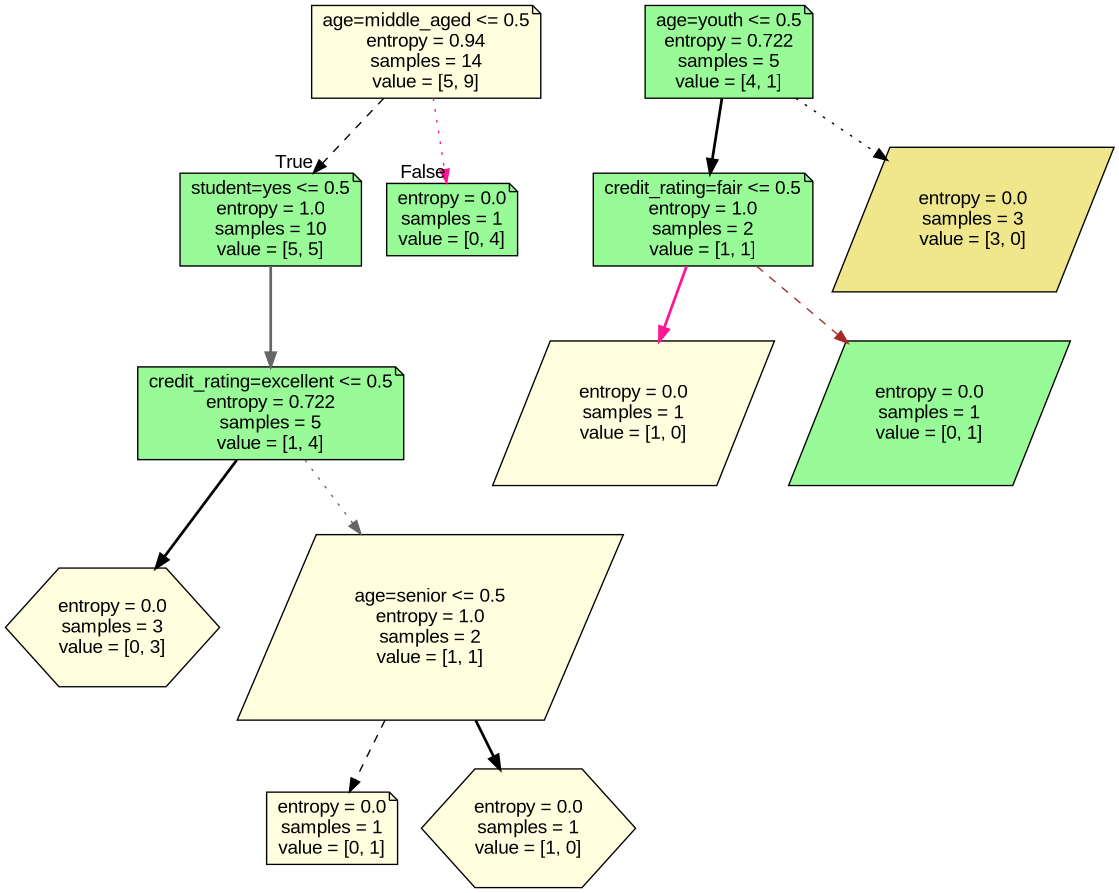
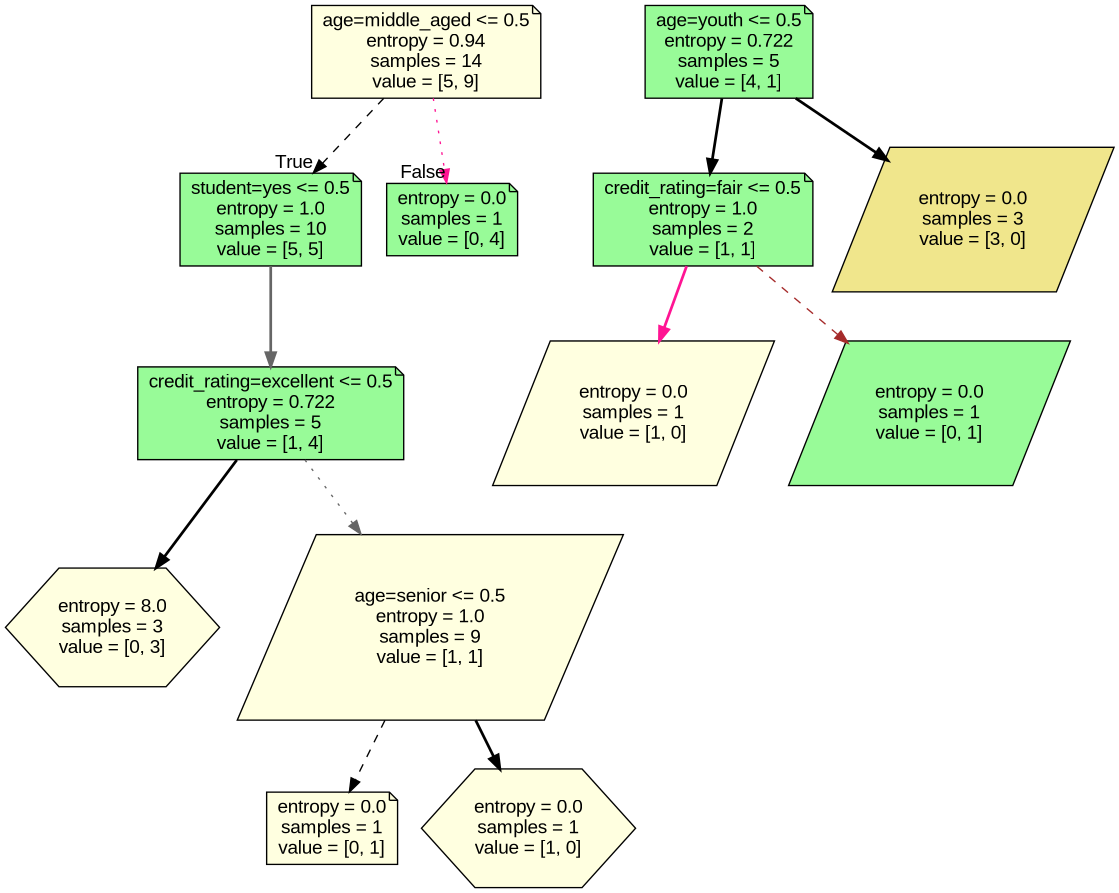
(836, 126) -> (836, 126)
(113, 627) -> (113, 627)
(430, 627) -> (430, 627)
